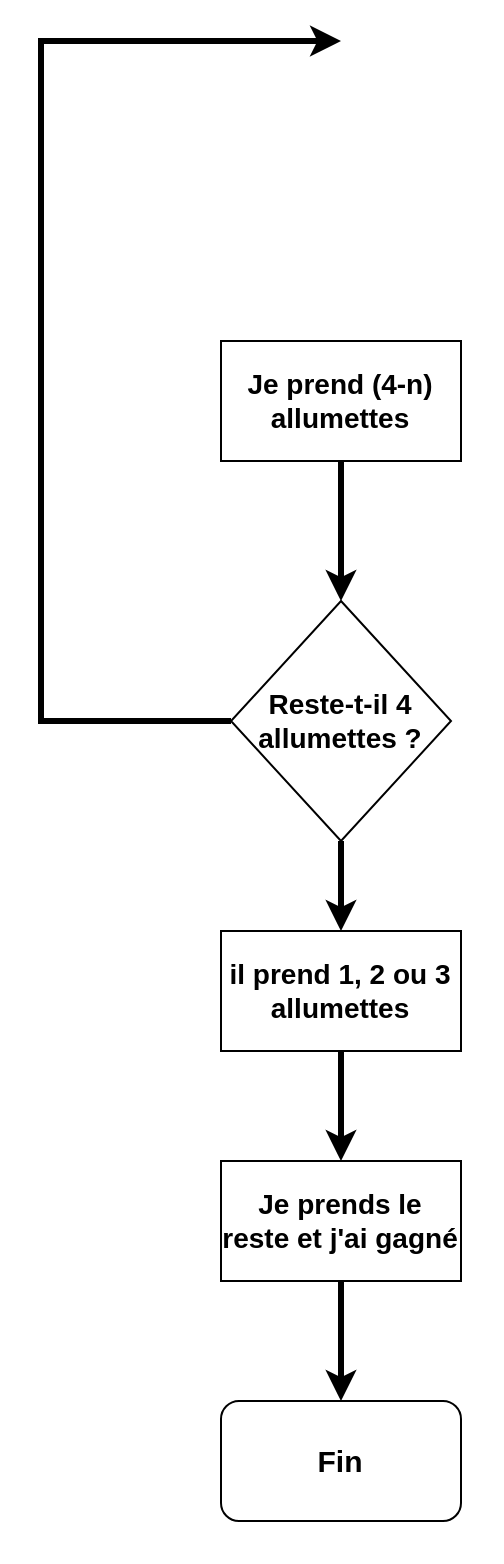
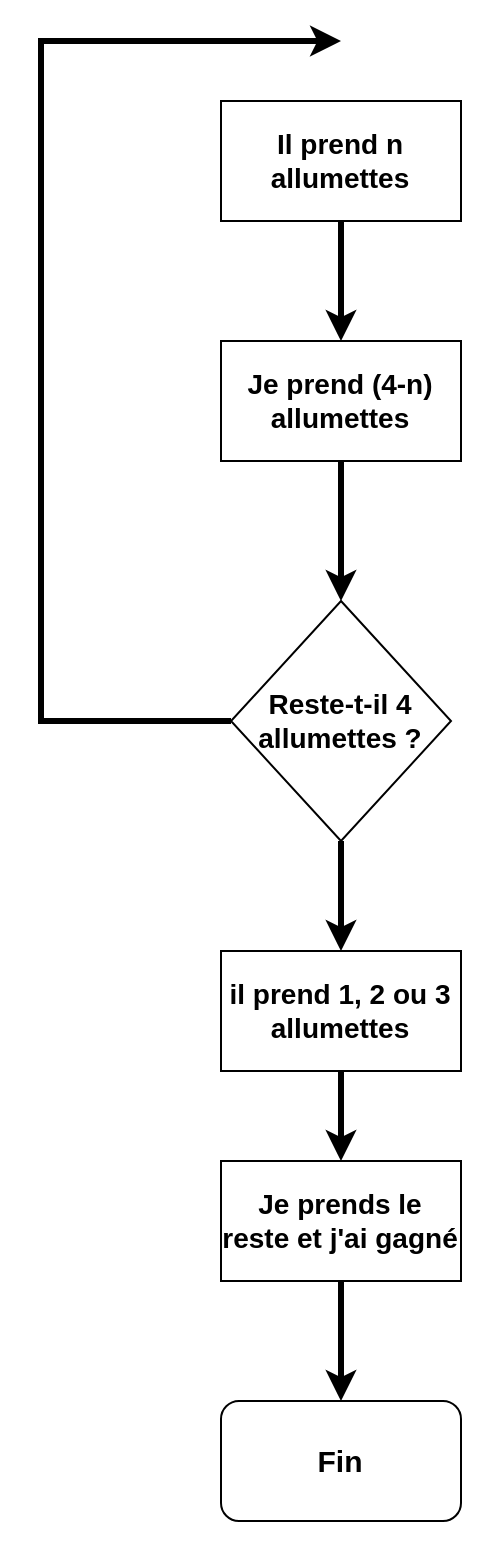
none -> (341, 161)
none -> (341, 270)
(341, 991) -> (341, 1011)
